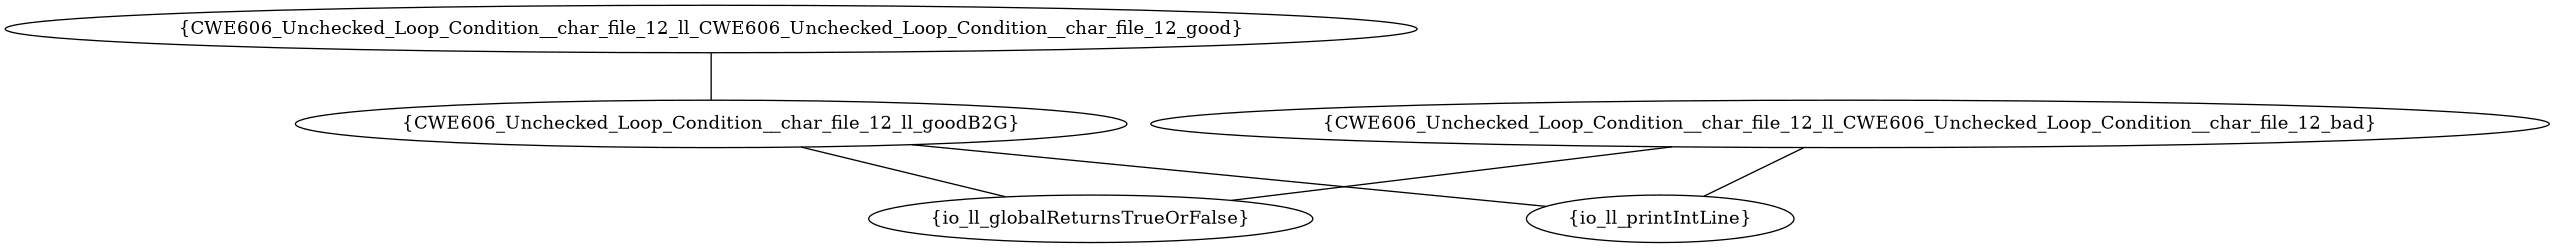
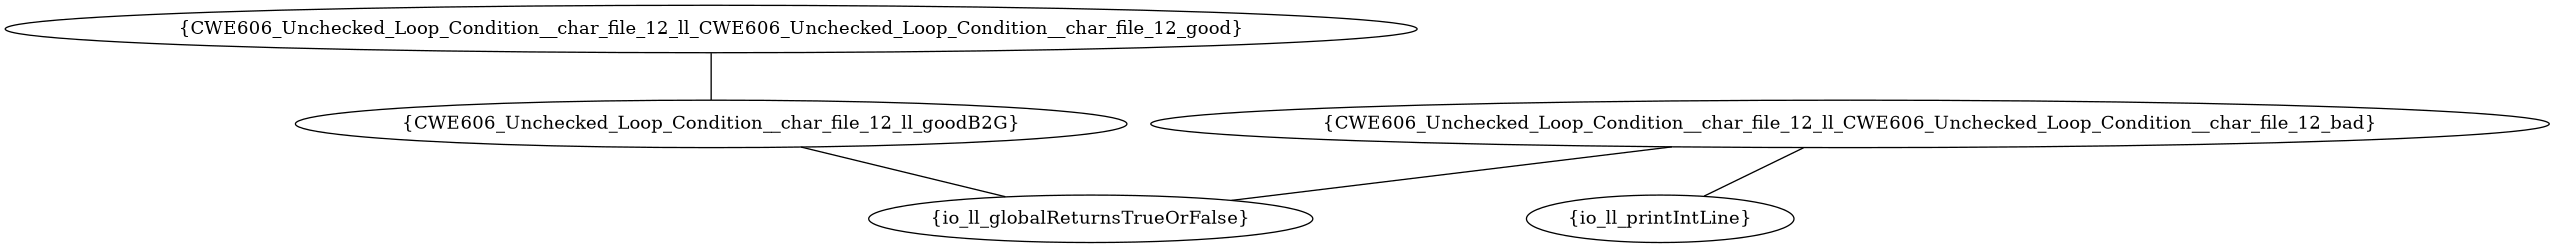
(1229, 176) -> none
